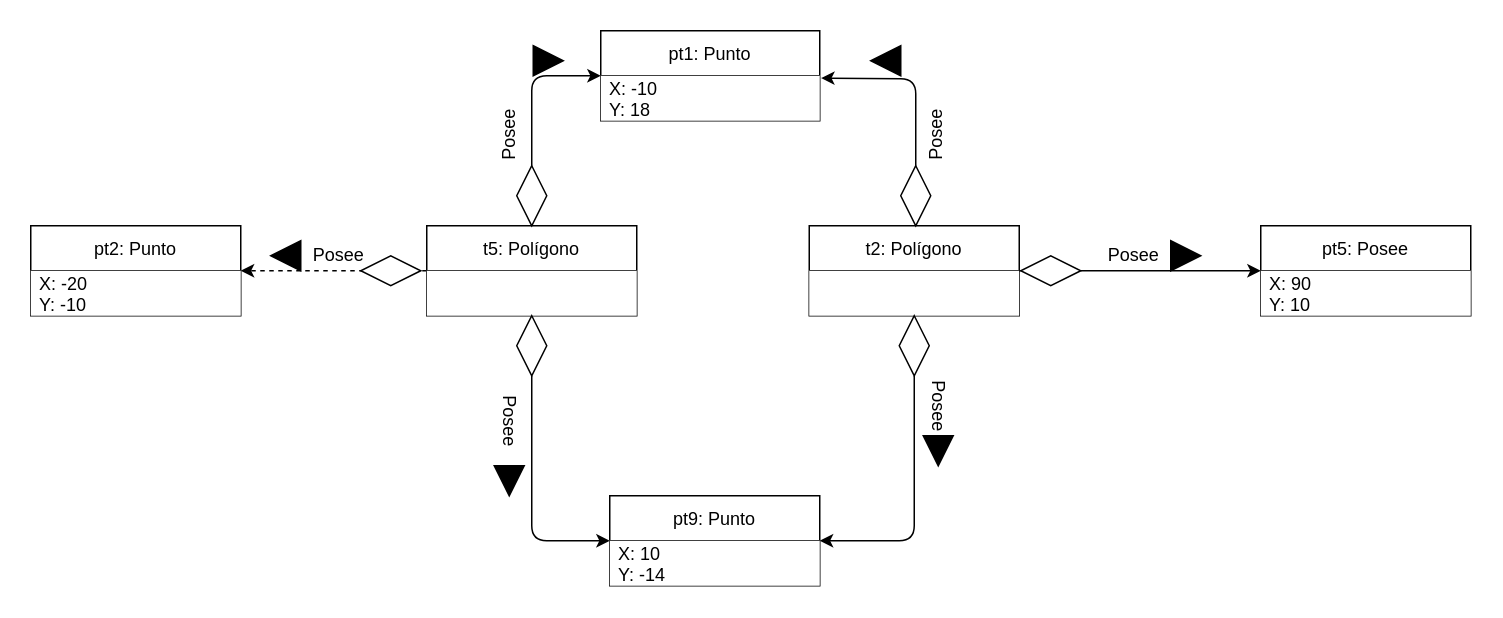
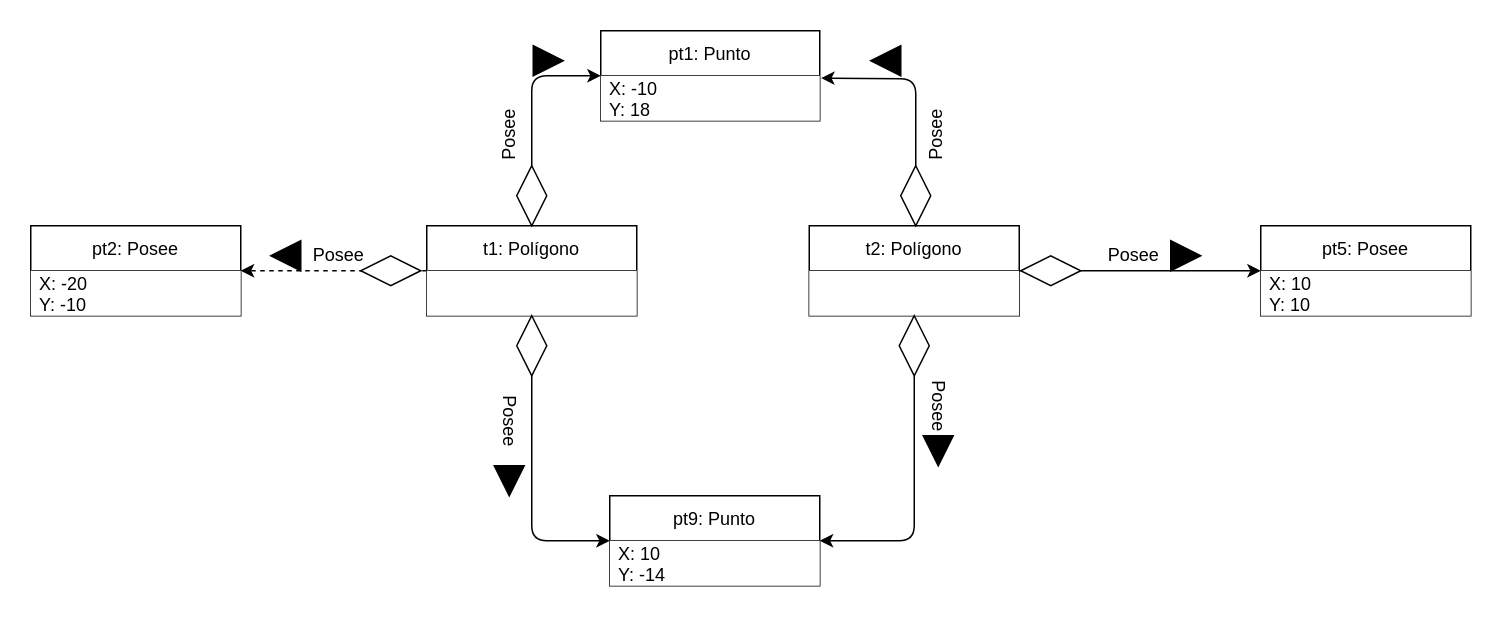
(135, 249) -> (135, 249)
(531, 249) -> (531, 249)
(1290, 284) -> (1290, 284)
